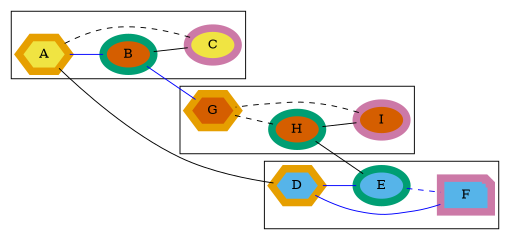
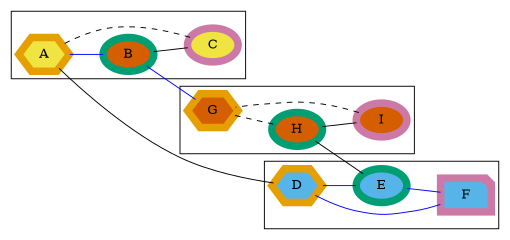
(424, 190) -> (424, 190)
